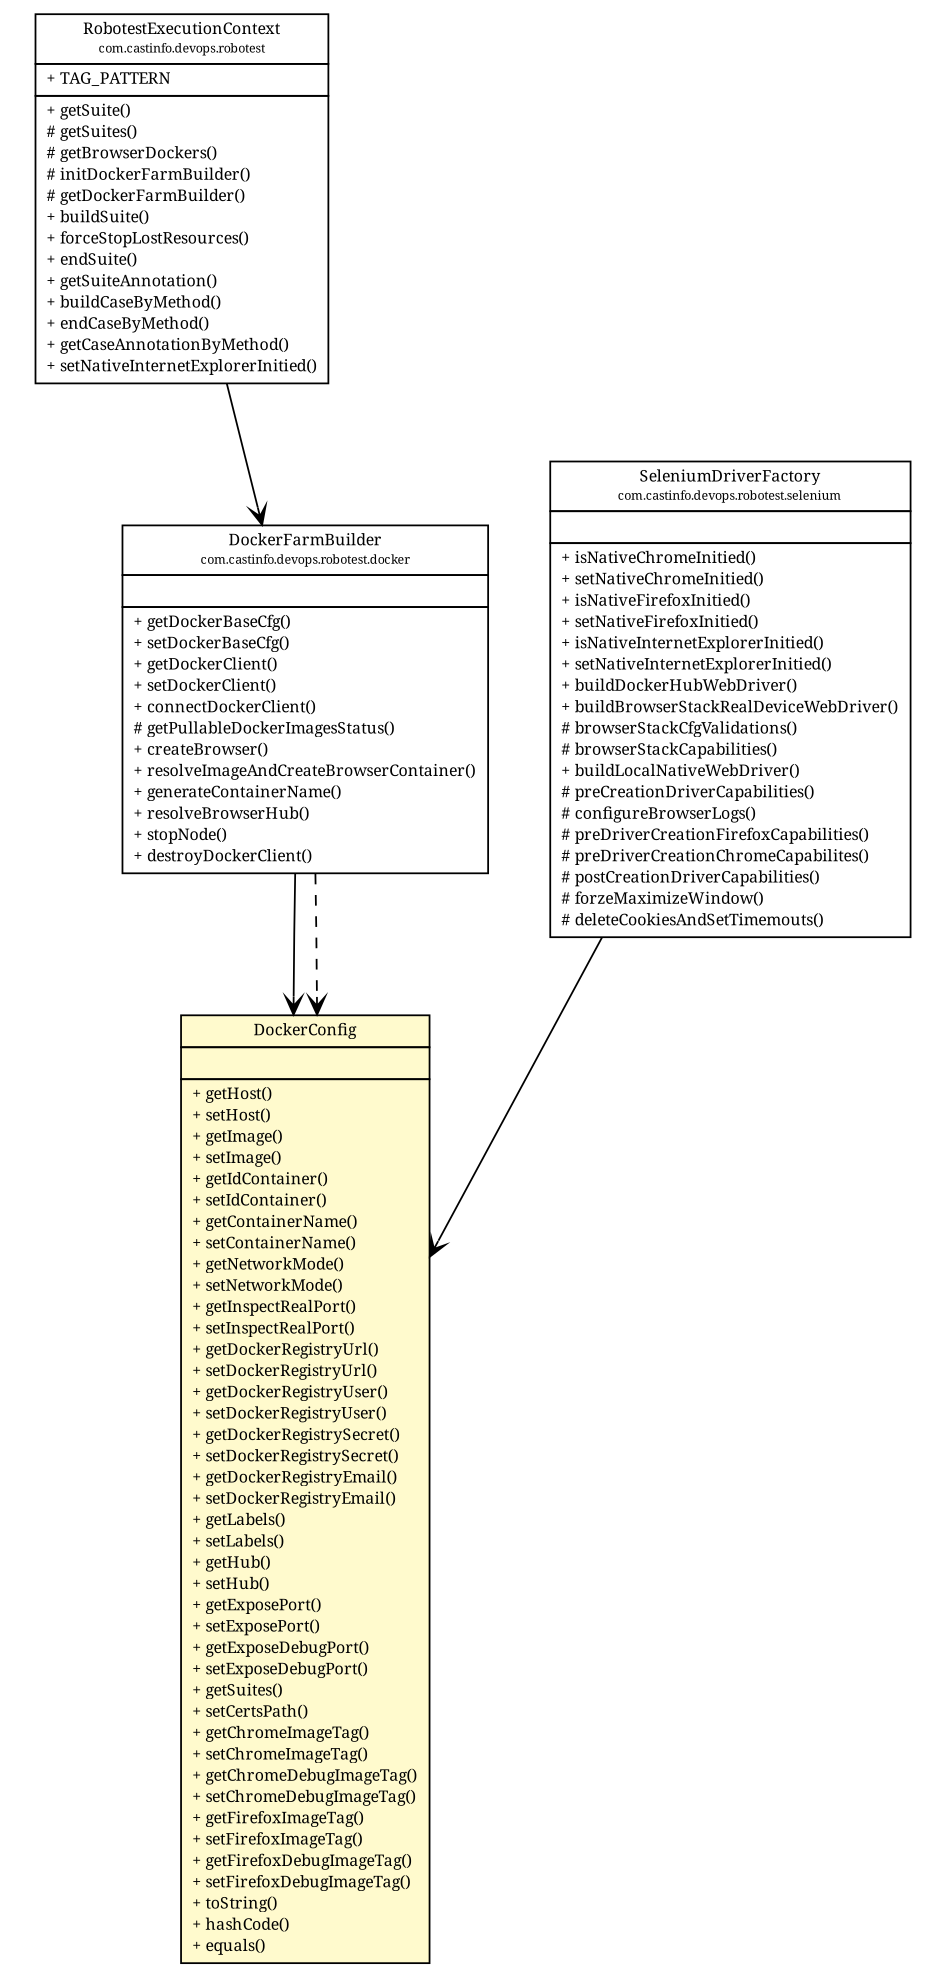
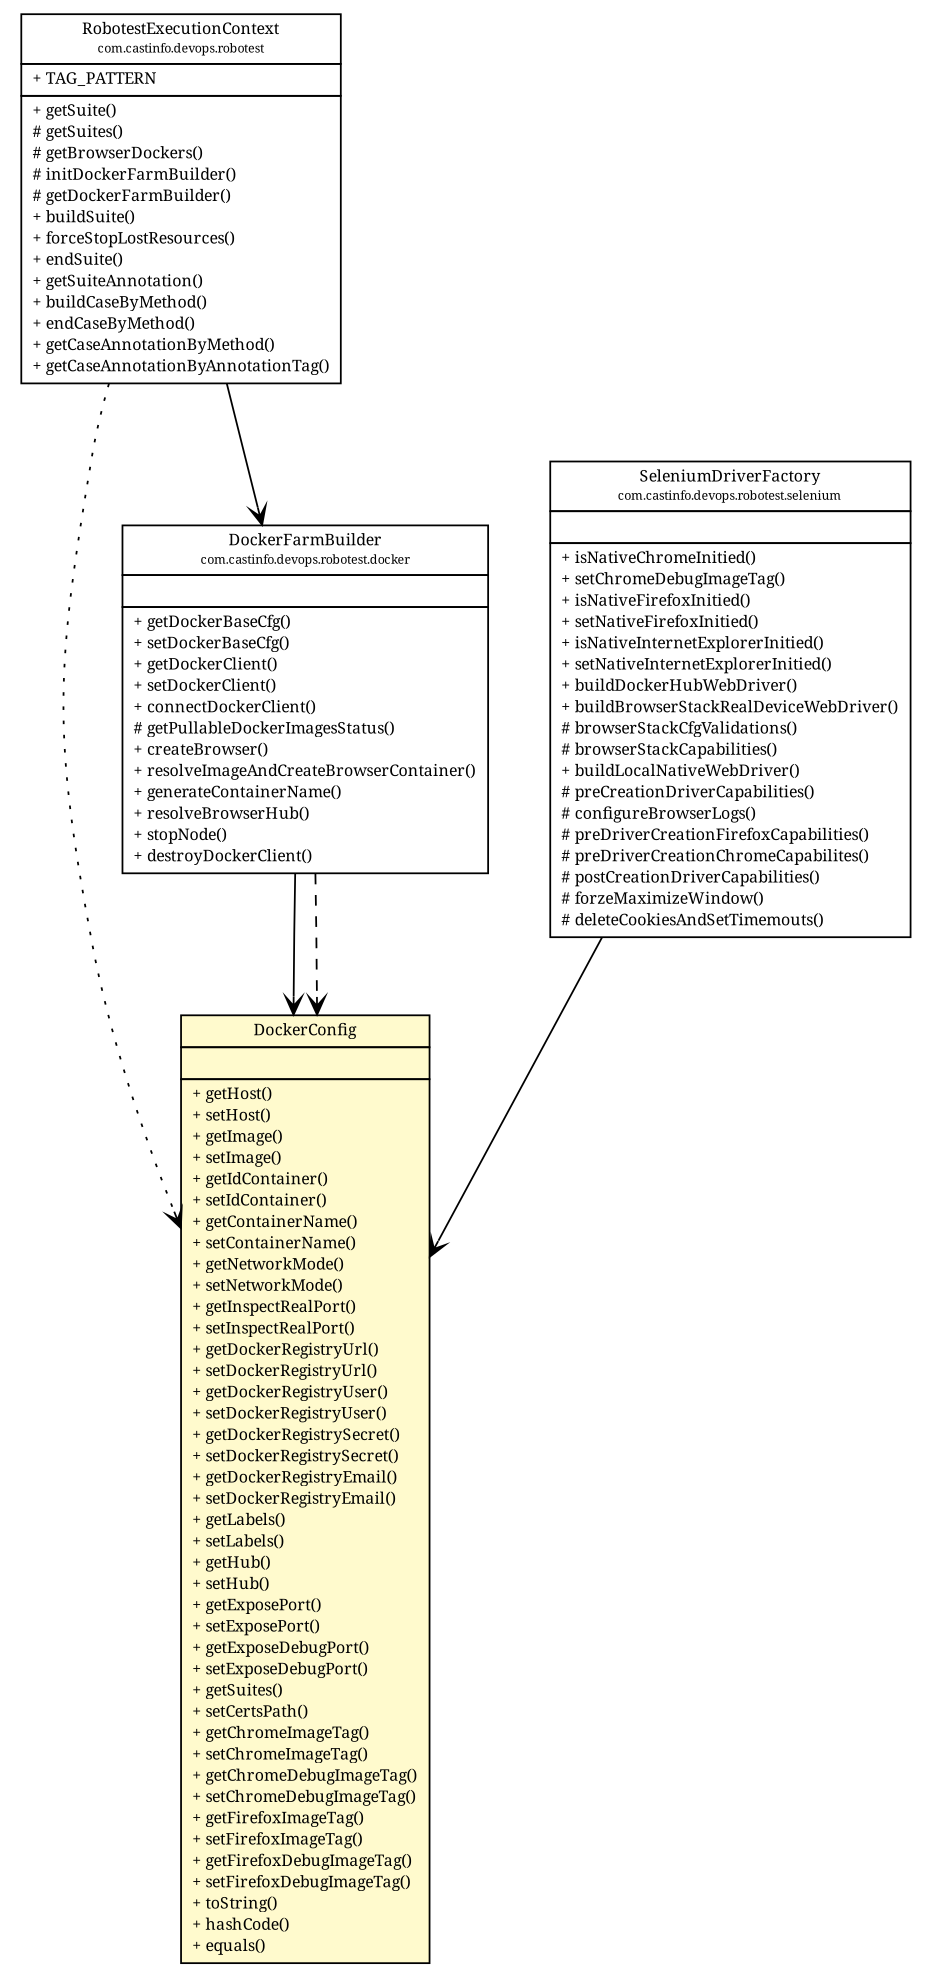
(182, 367) -> (181, 367)
(663, 580) -> (674, 580)
none -> (70, 803)
